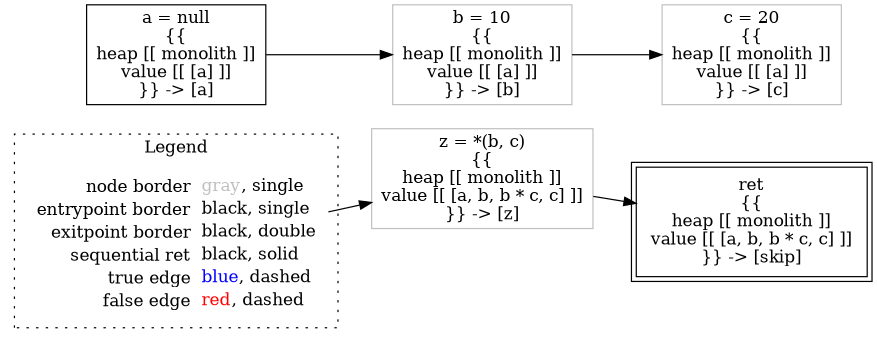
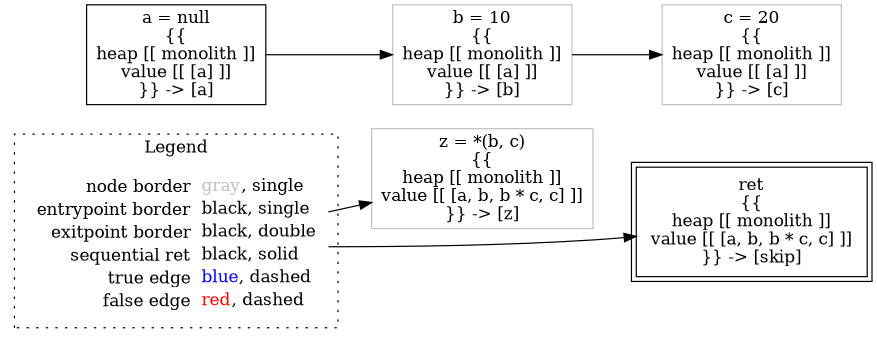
(609, 199) -> (476, 245)
